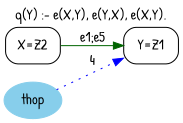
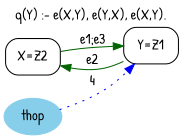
(93, 38) -> (93, 40)
none -> (98, 69)
